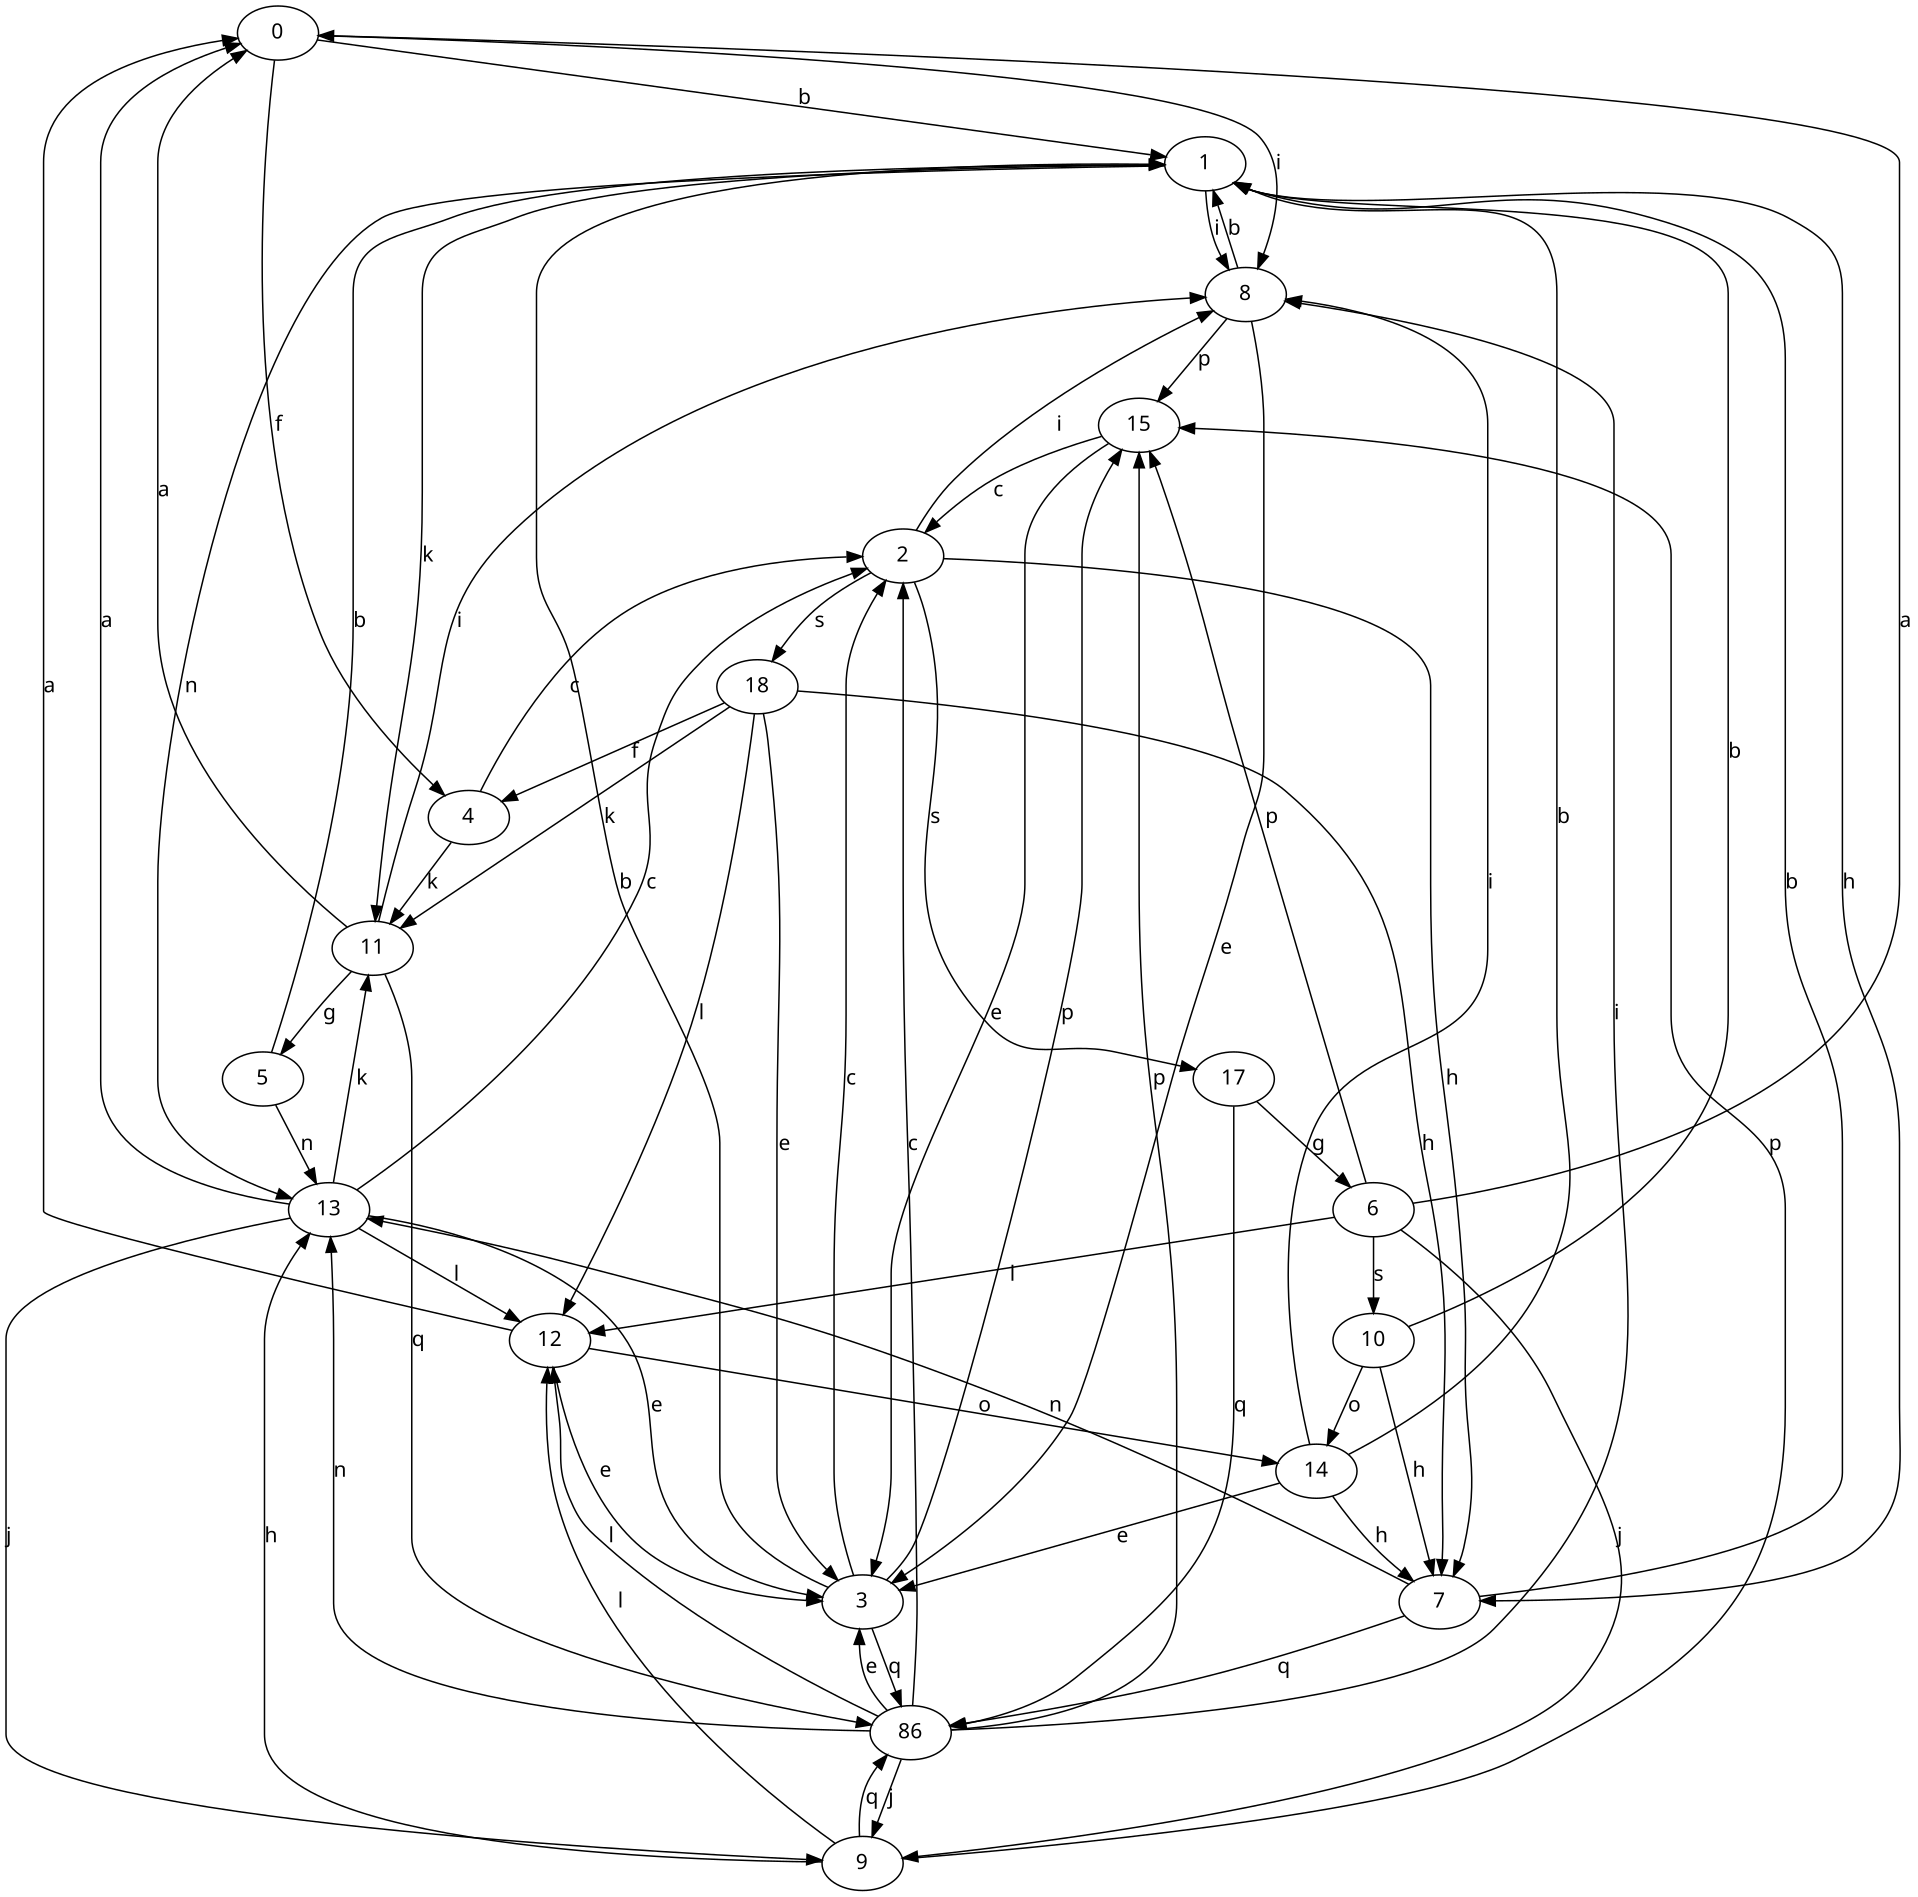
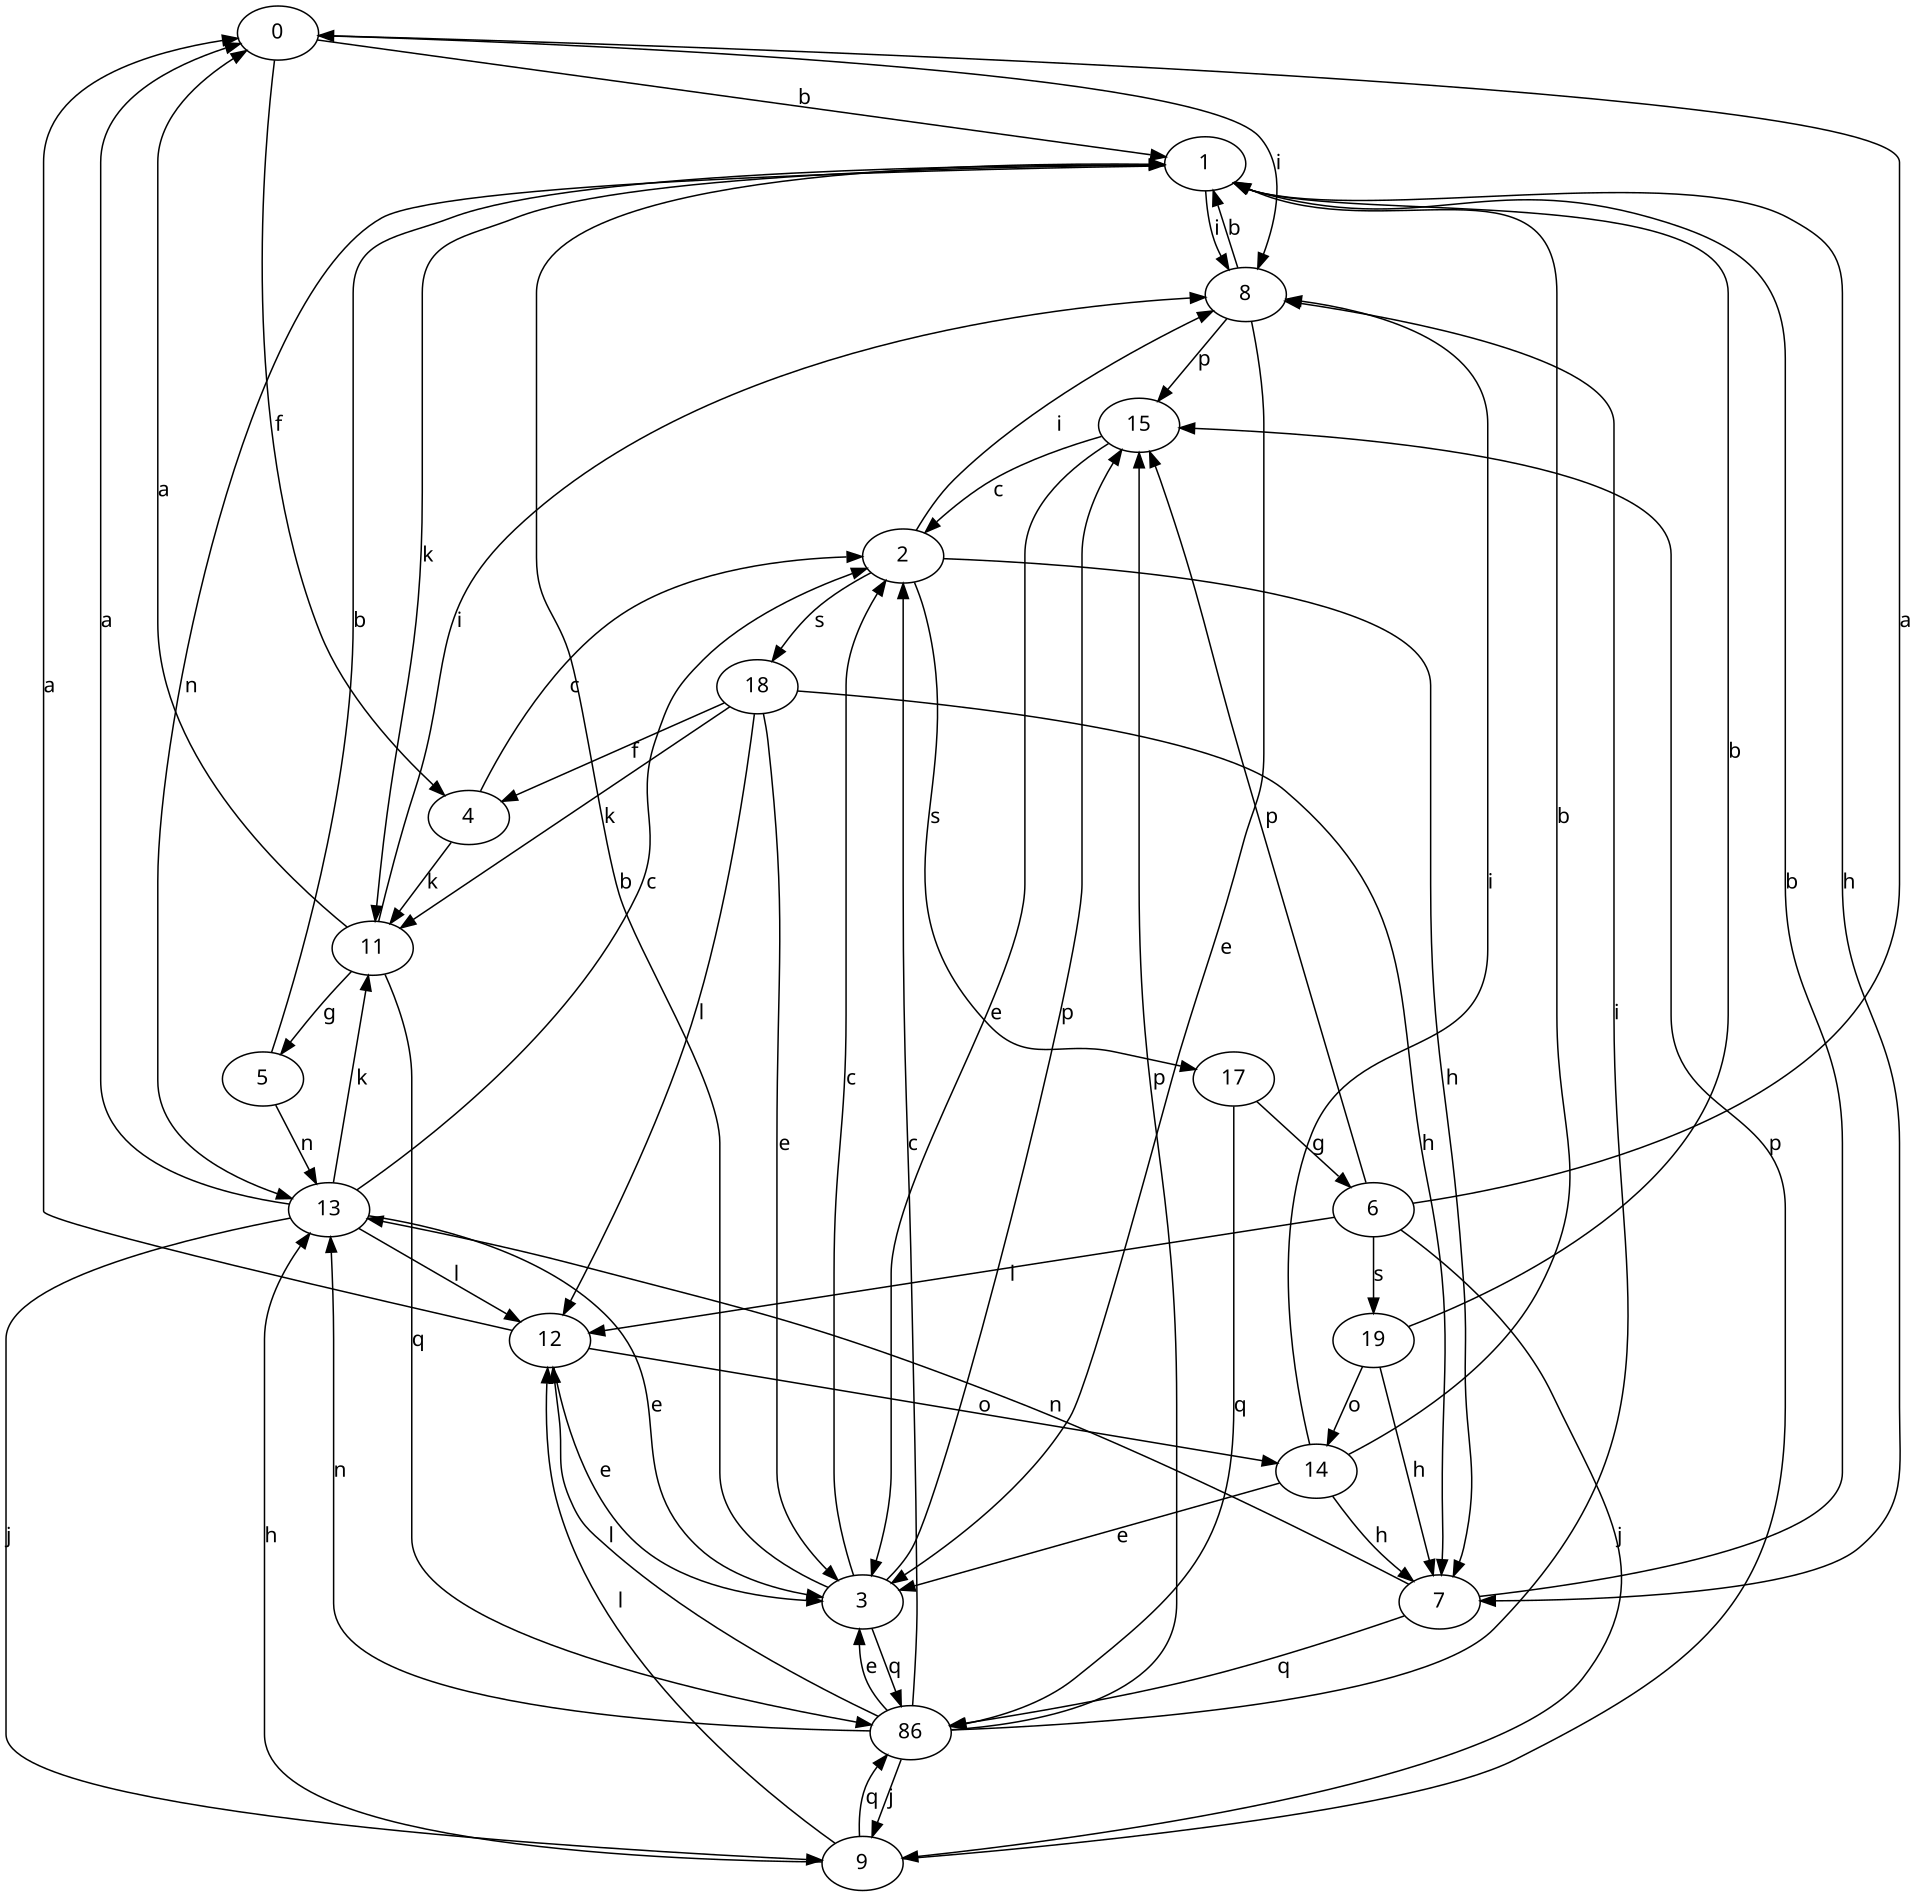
(1374, 1340) -> (1374, 1340)
